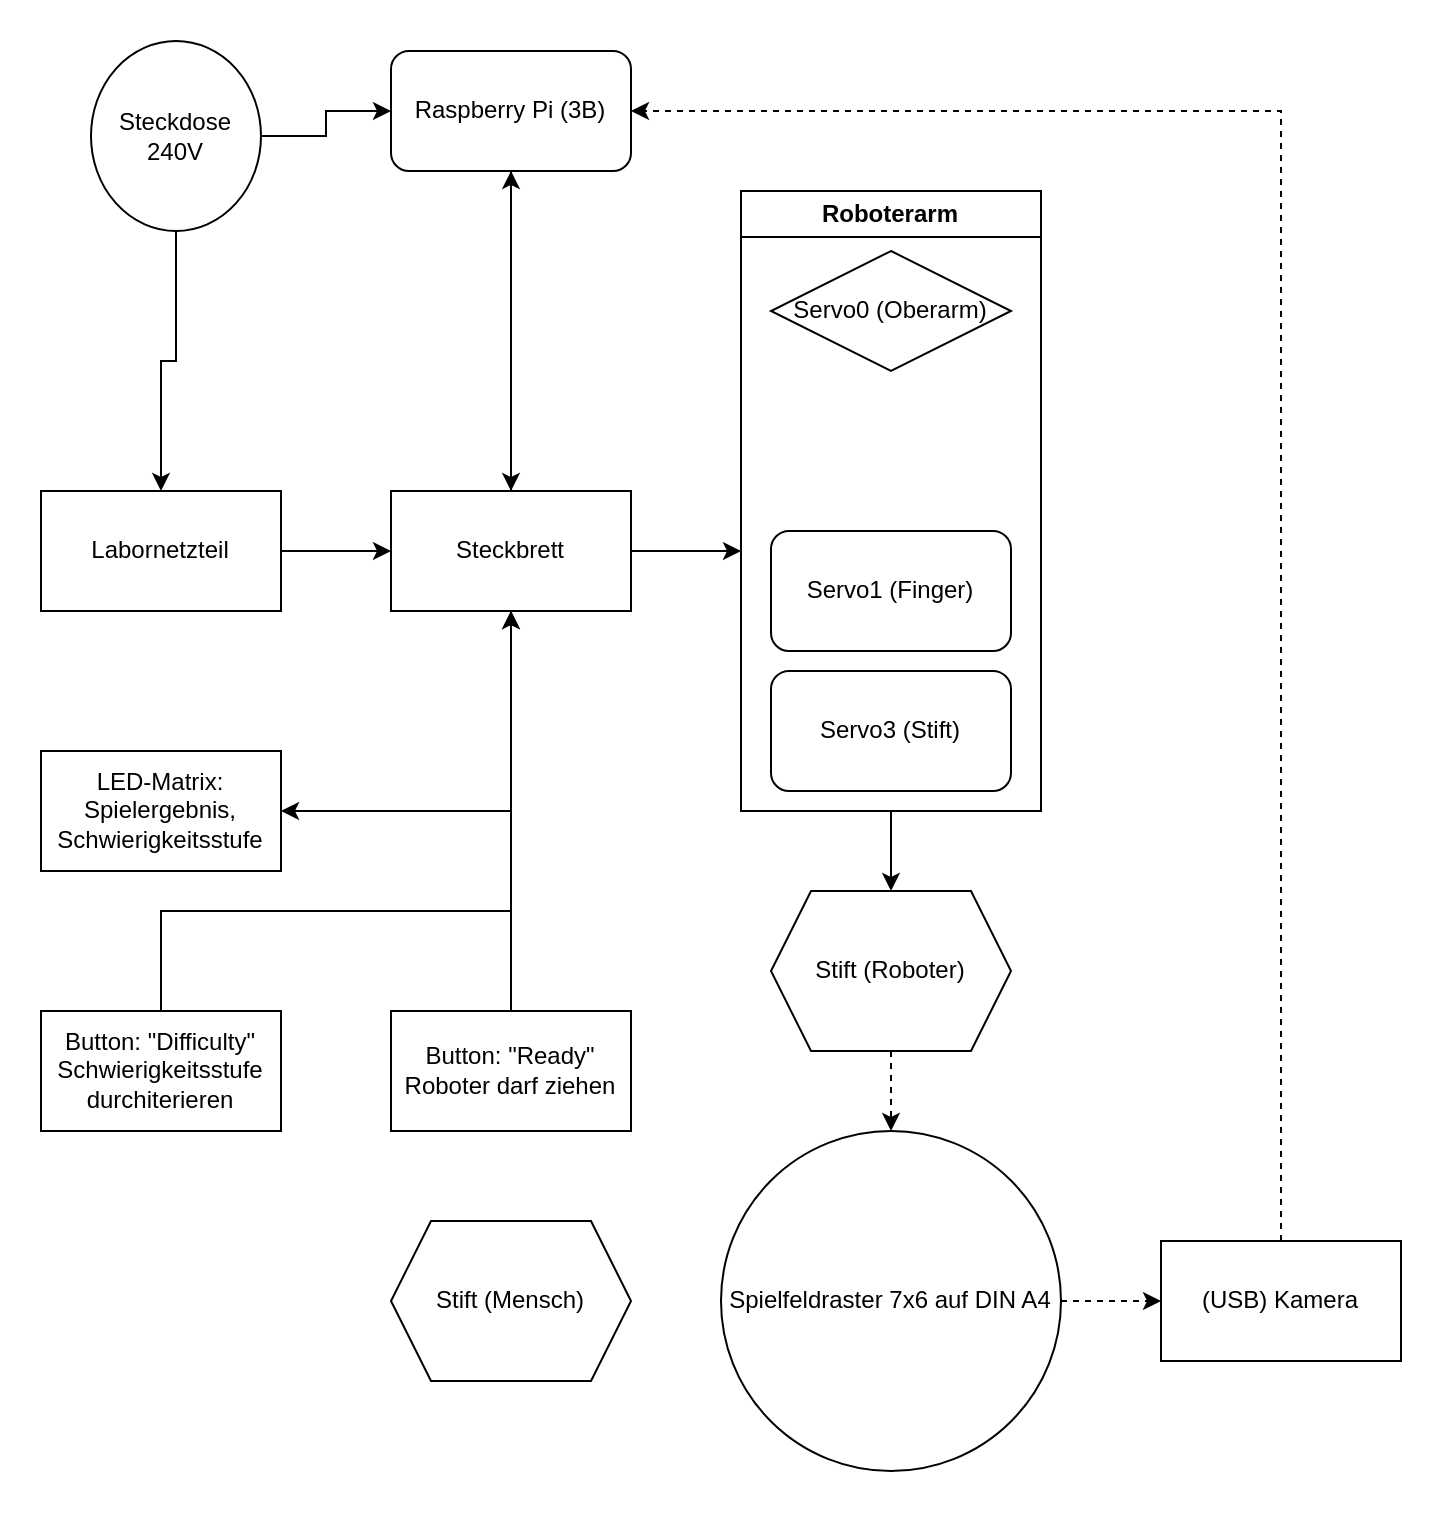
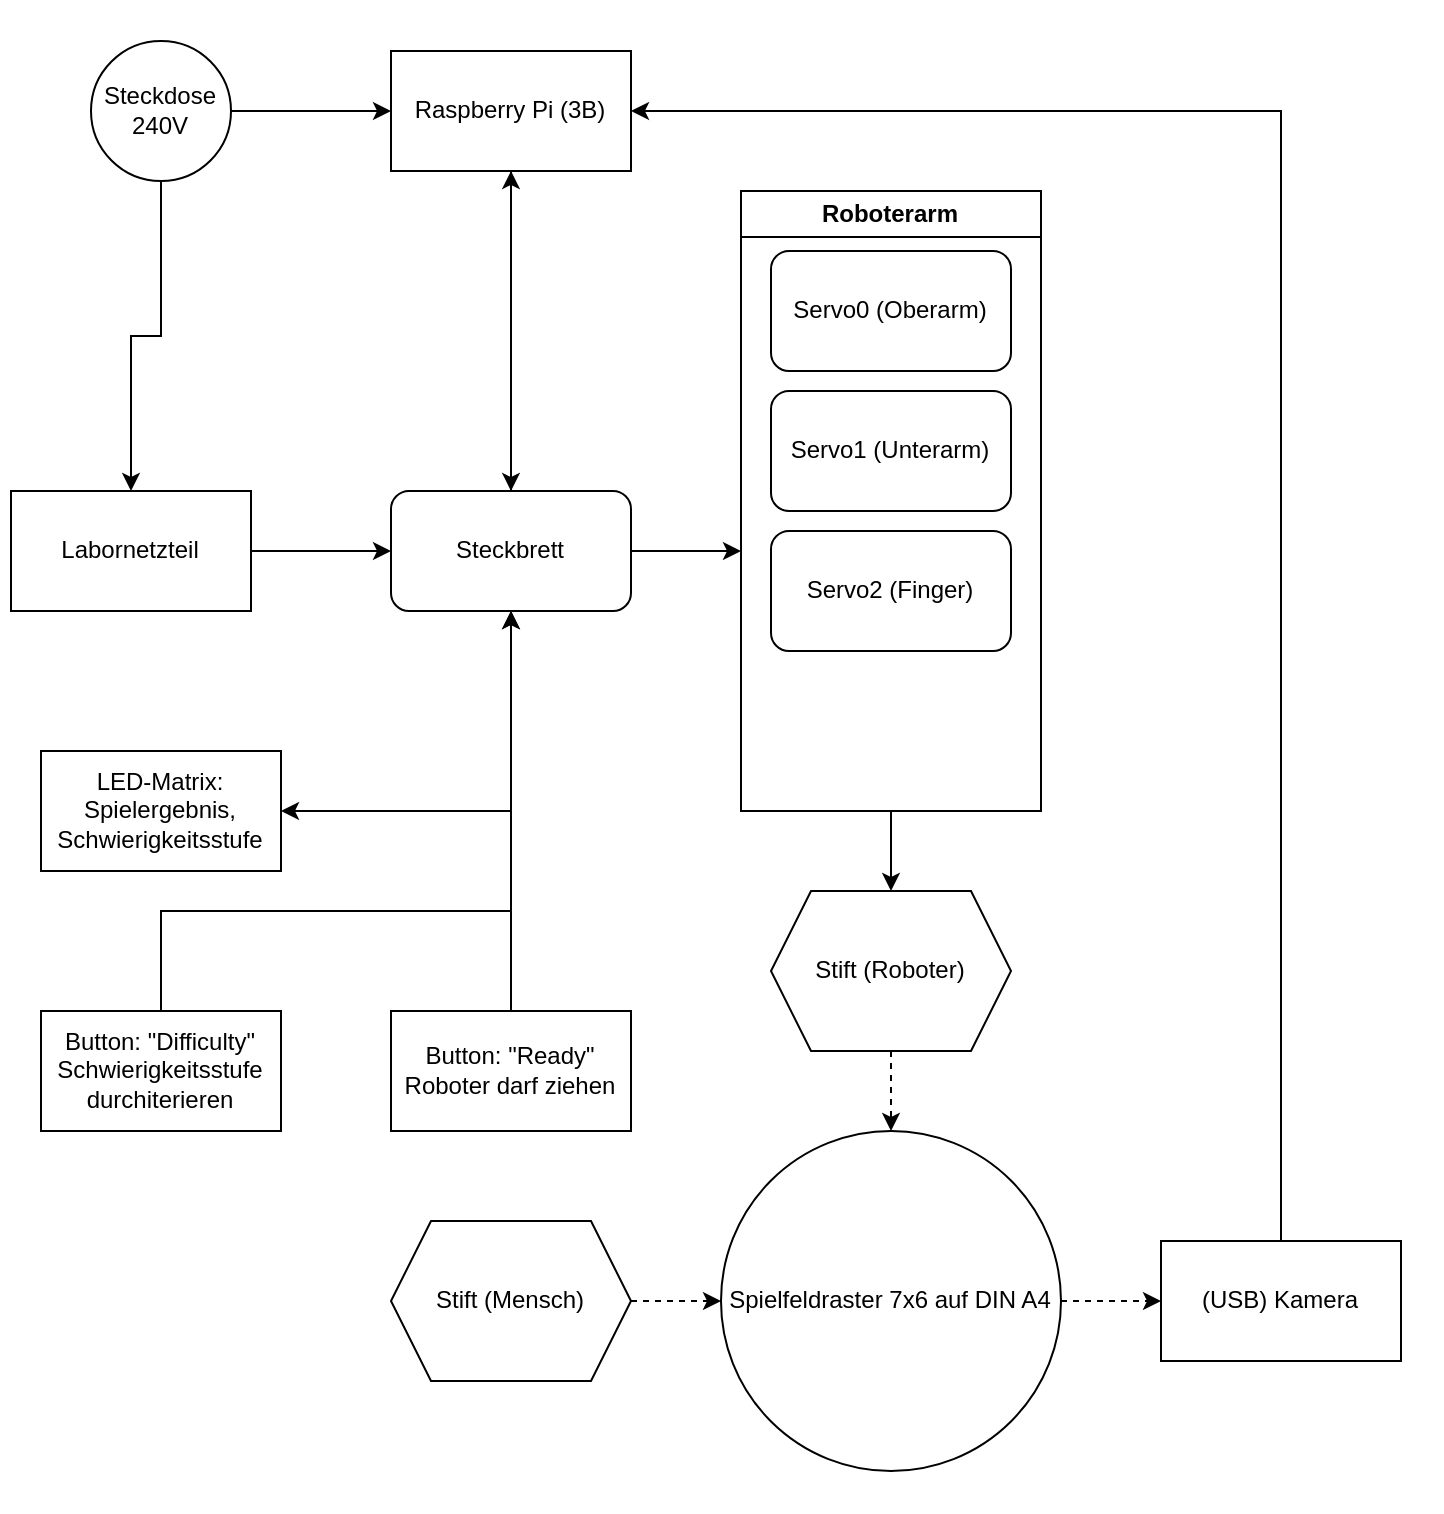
(511, 111) -> (511, 111)
(176, 136) -> (161, 111)
(891, 311) -> (891, 311)
(1281, 356) -> (1281, 356)
none -> (891, 451)
(161, 551) -> (131, 551)
(511, 551) -> (511, 551)
(891, 591) -> (891, 591)
(891, 731) -> none
none -> (669, 1301)
